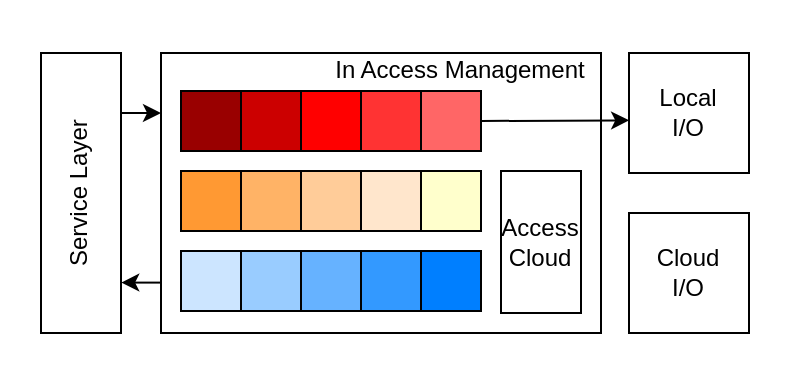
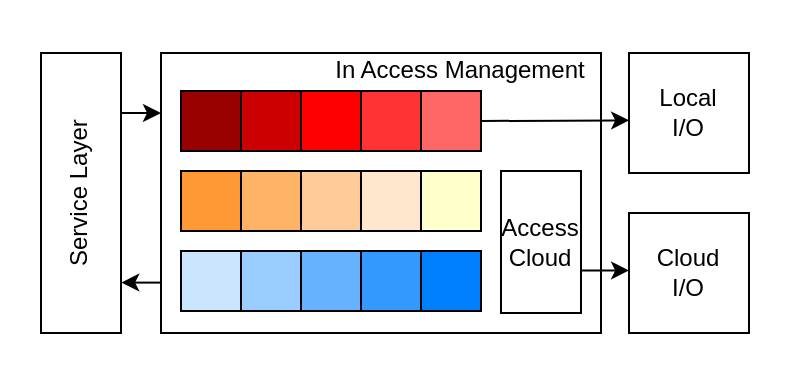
none -> (599, 270)
